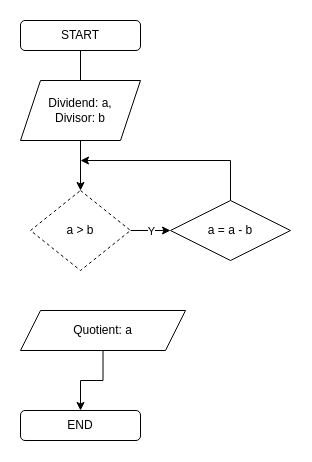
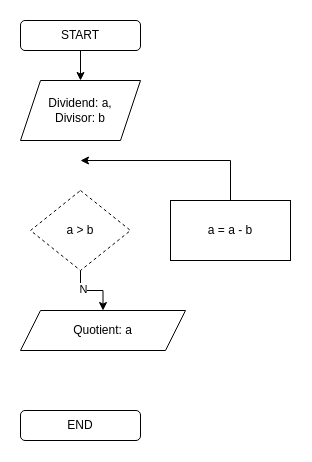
(81, 161) -> (81, 72)
(147, 231) -> none
(231, 231) -> (231, 231)
none -> (88, 291)
(96, 381) -> none
